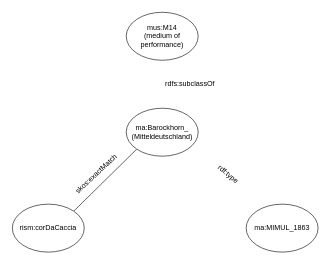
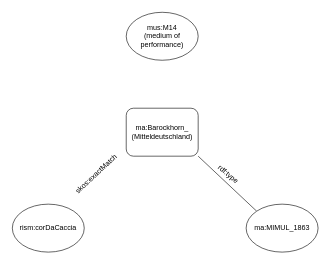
(190, 84) -> none
(162, 132) -> (162, 132)
(105, 180) -> none
none -> (228, 184)
